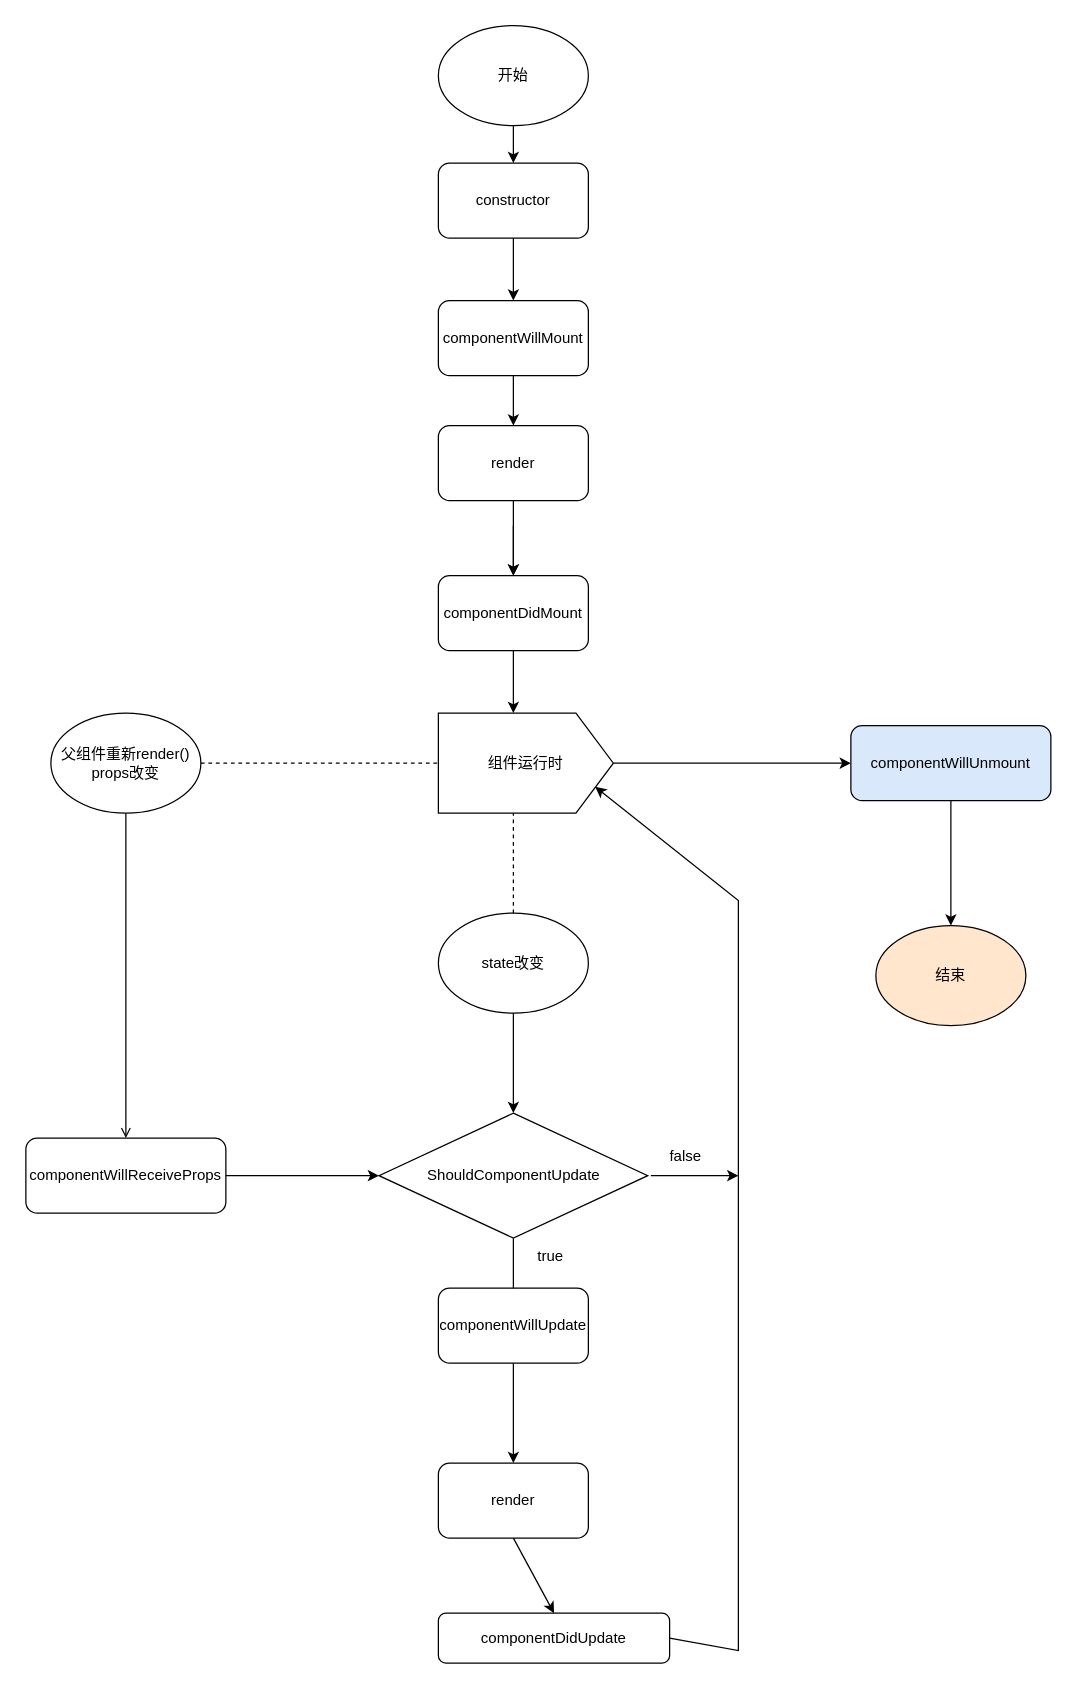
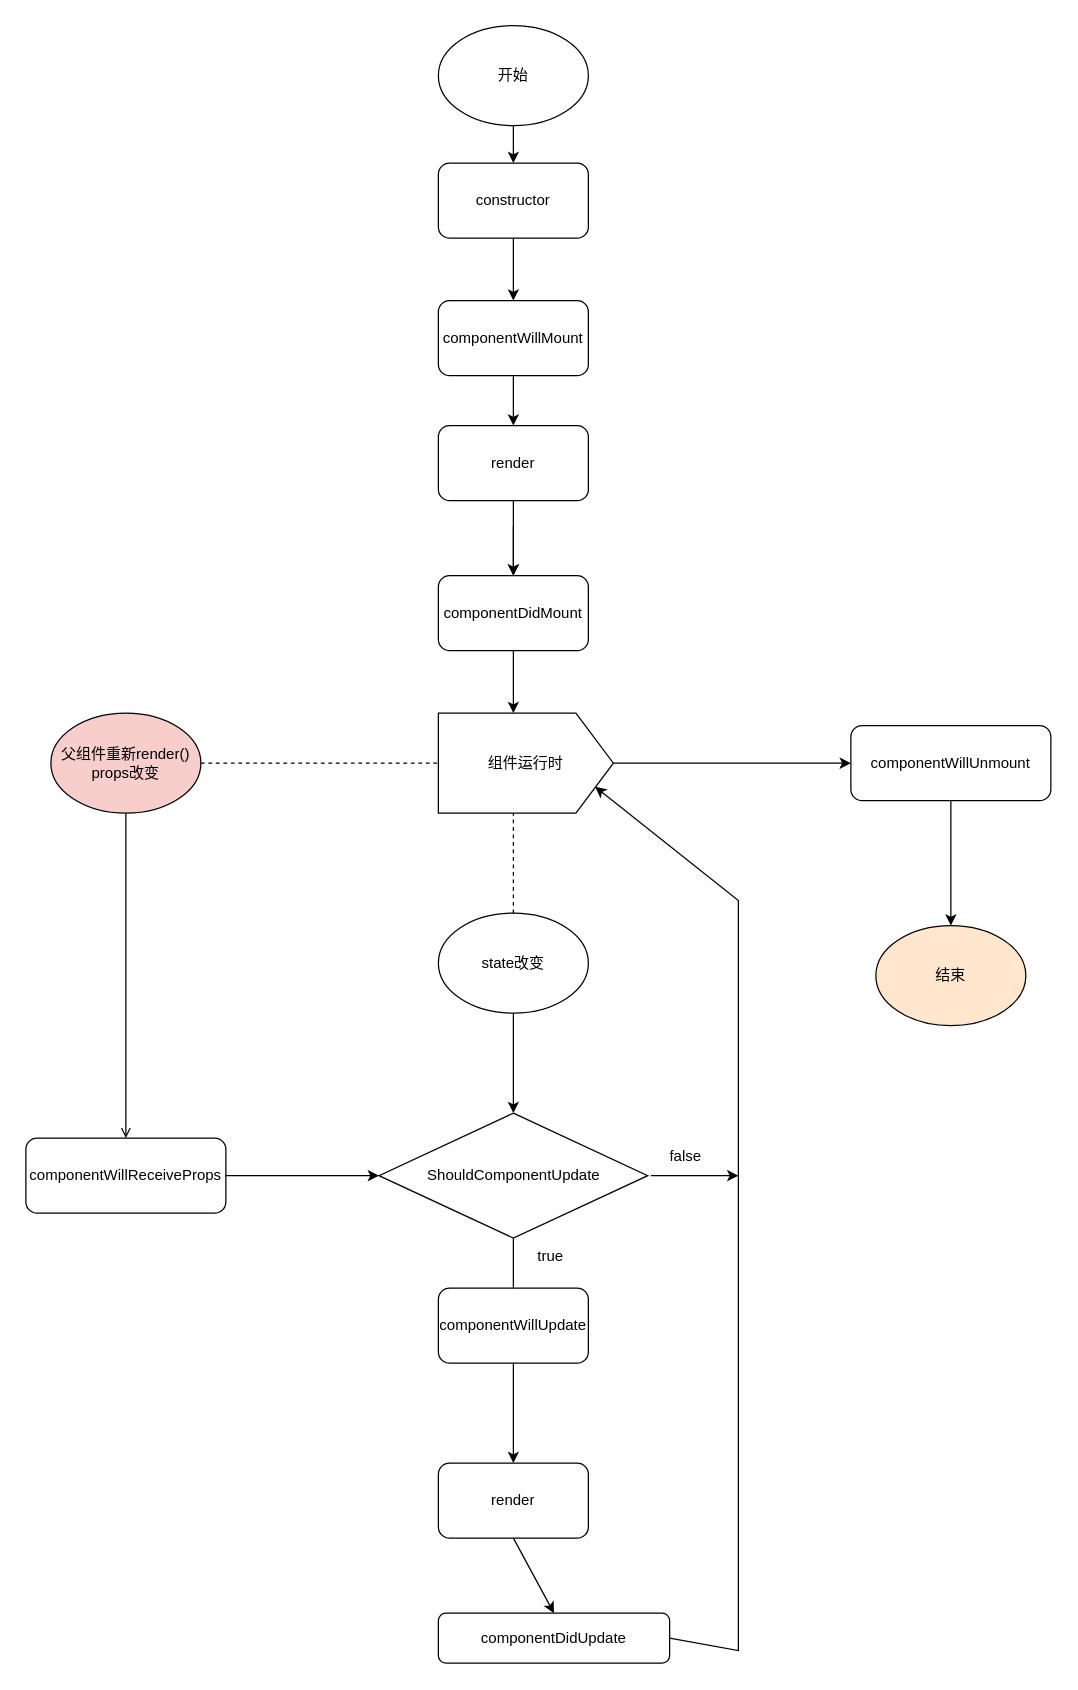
(126, 763) -> (126, 763)
(951, 763) -> (951, 763)
